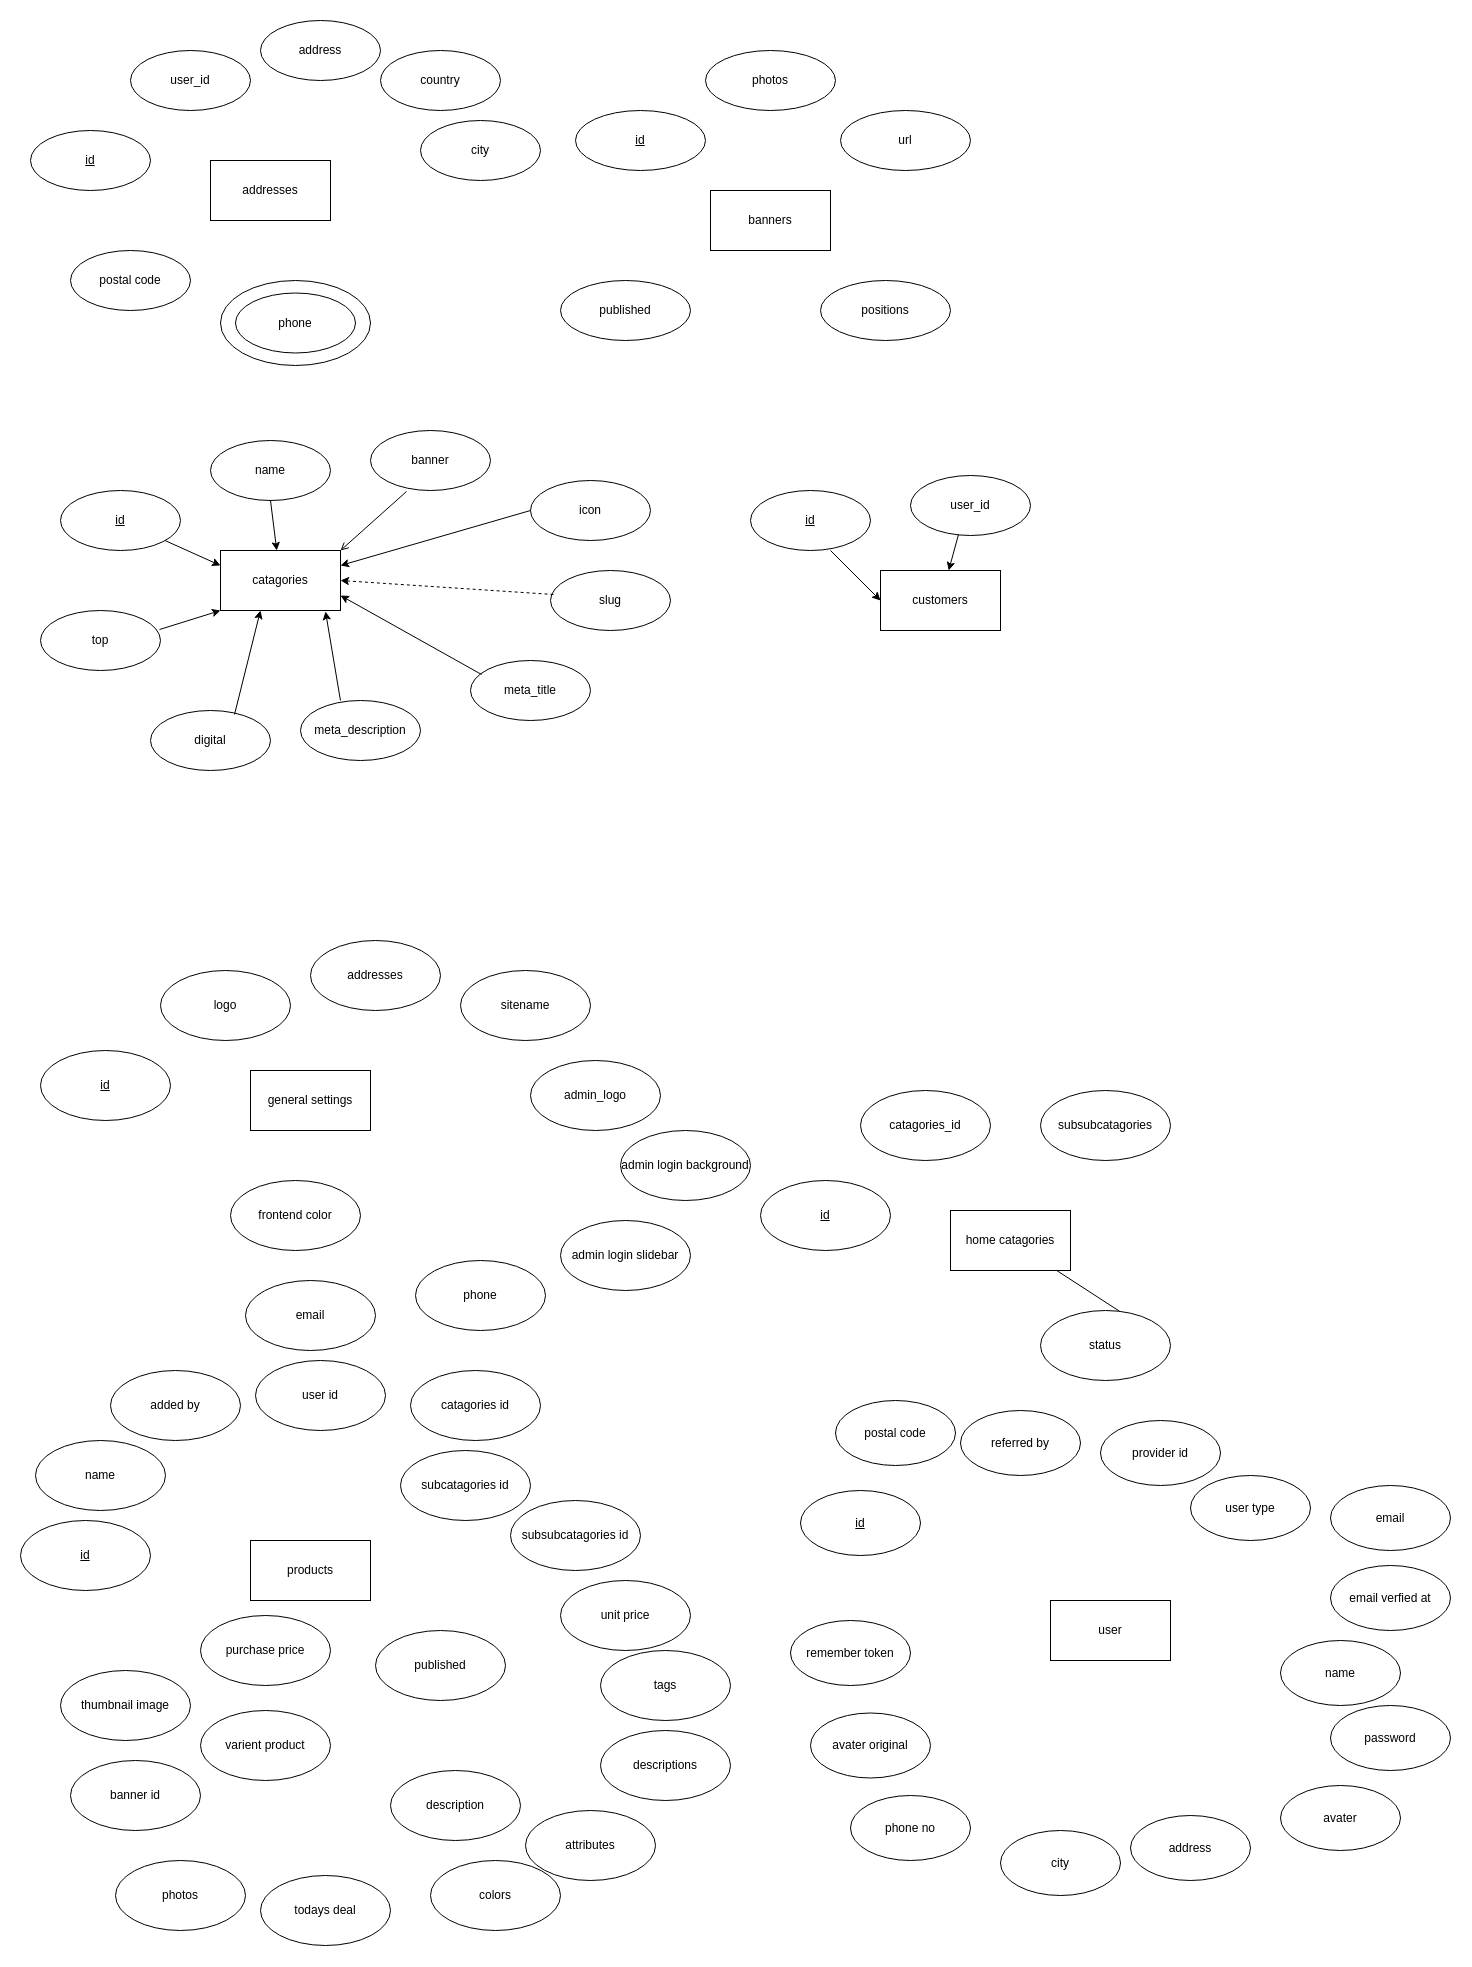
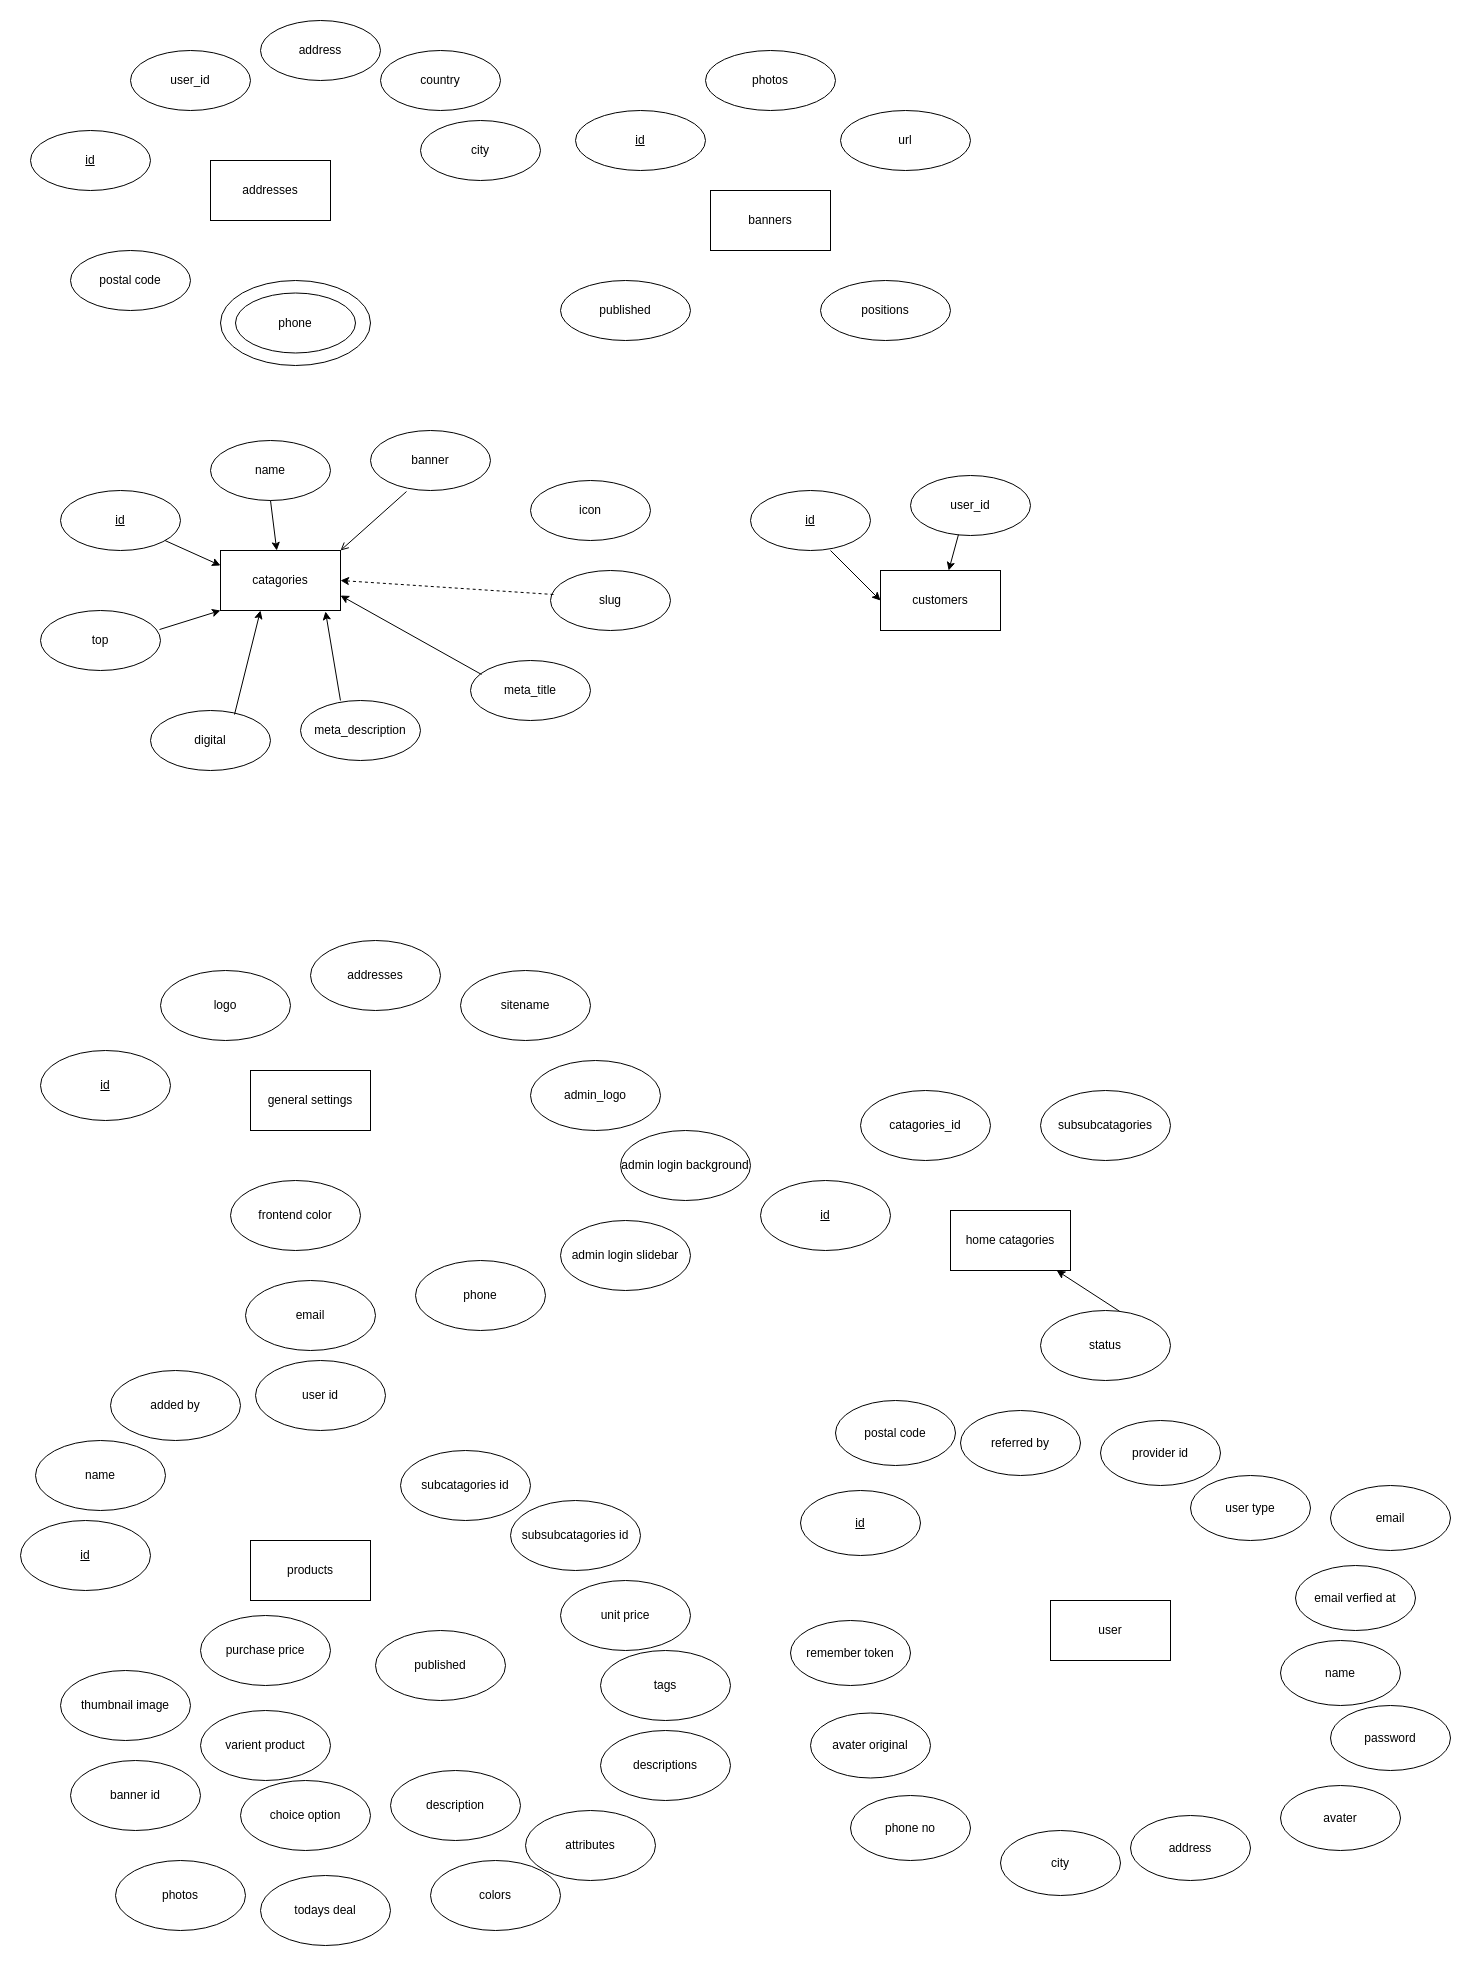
(439, 537) -> none
(1061, 1273) -> (1063, 1275)
(476, 1406) -> none
(1391, 1598) -> (1356, 1598)
none -> (306, 1816)
